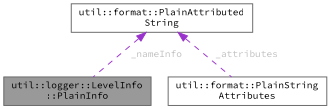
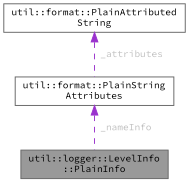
(116, 58) -> (95, 133)
